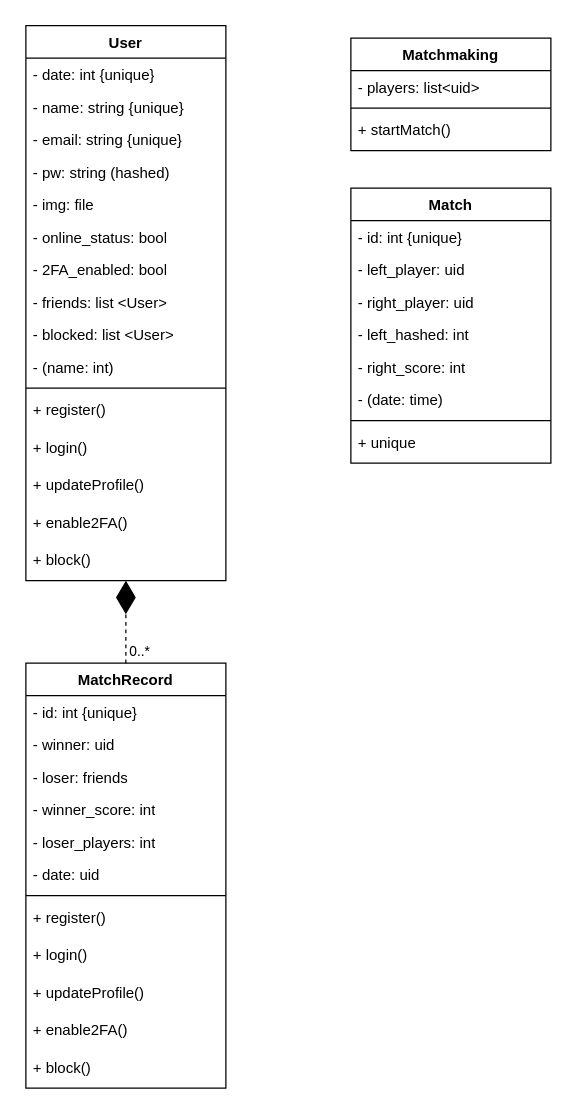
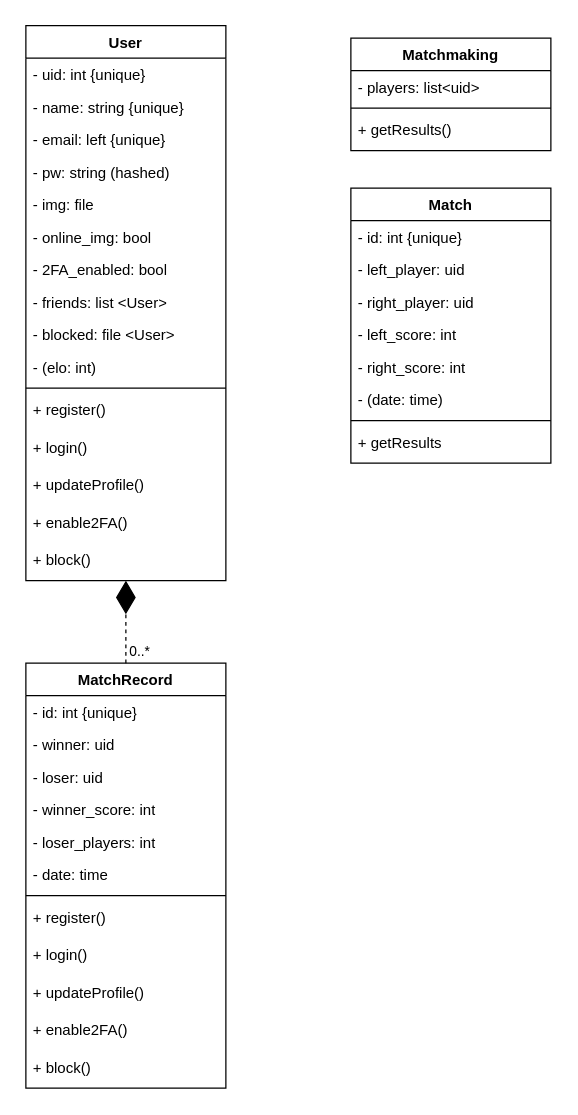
(105, 76) -> (99, 76)
(415, 131) -> (413, 131)
(118, 141) -> (110, 141)
(110, 238) -> (95, 238)
(112, 336) -> (112, 336)
(424, 336) -> (420, 336)
(80, 368) -> (74, 368)
(388, 443) -> (405, 443)
(91, 778) -> (74, 778)
(72, 876) -> (76, 876)
